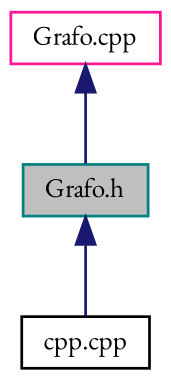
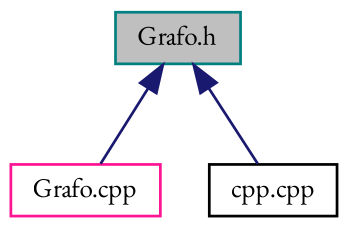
(86, 128) -> (124, 126)
